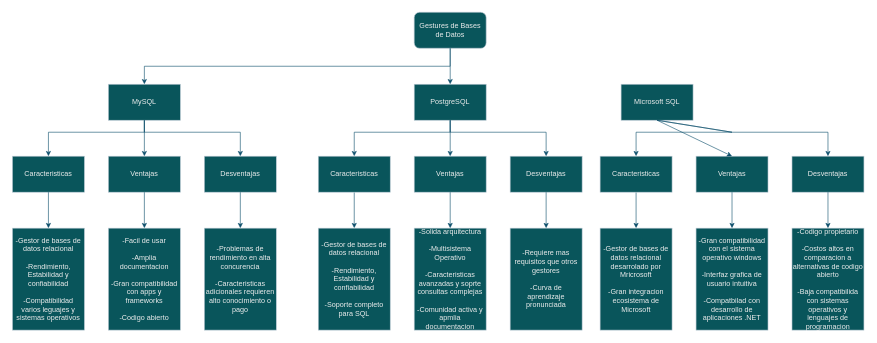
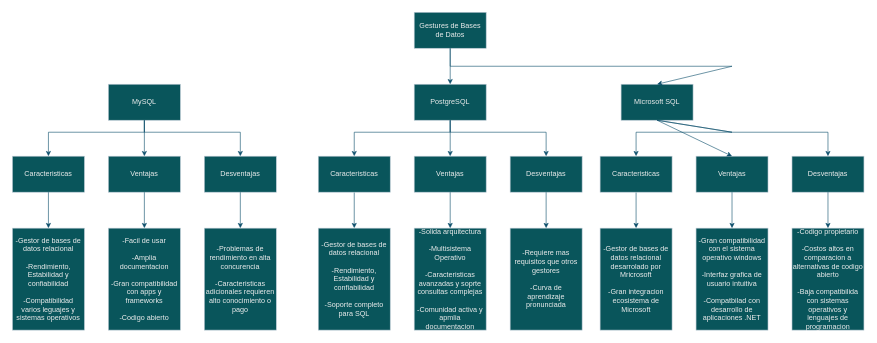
(450, 30) -> (450, 30)
(144, 72) -> none
none -> (703, 73)
